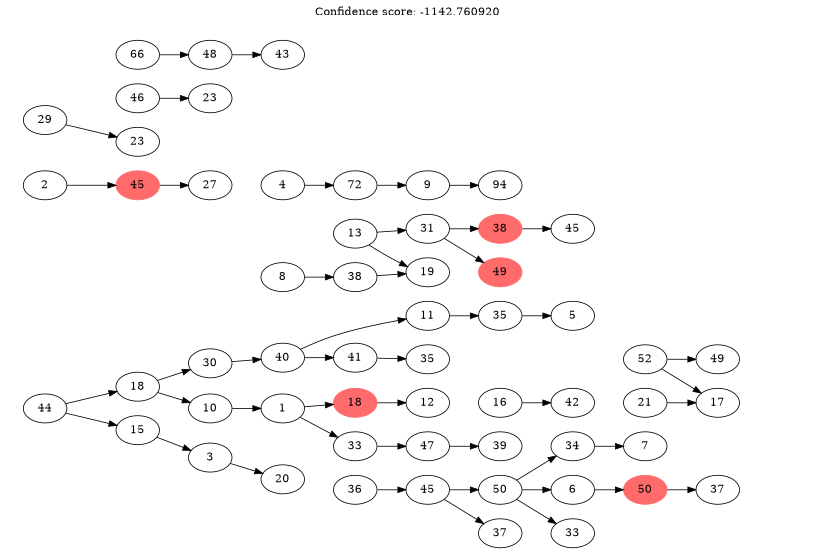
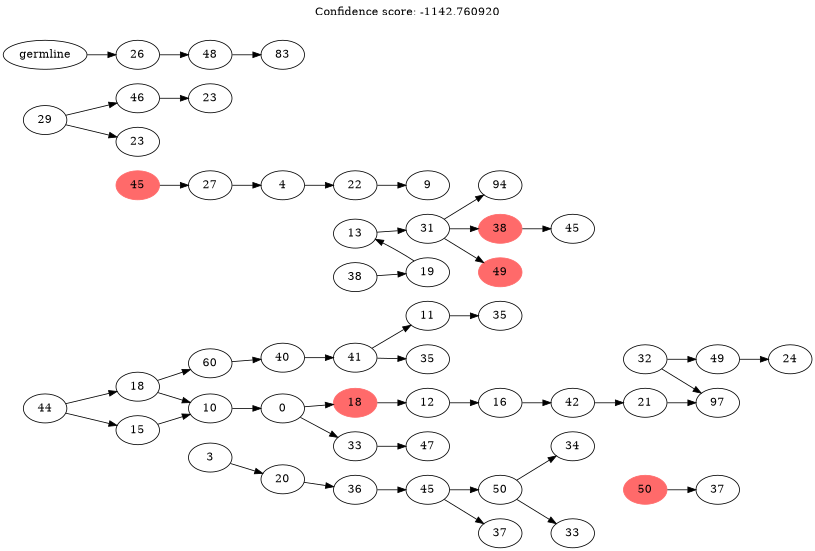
none -> (45, 55)
(138, 55) -> (138, 55)
(283, 55) -> (283, 55)
none -> (88, 110)
(45, 185) -> none
none -> (243, 185)
(355, 185) -> (355, 185)
(460, 185) -> (461, 209)
(384, 254) -> (399, 252)
(283, 277) -> none
(573, 316) -> none
(348, 332) -> (388, 339)
(645, 359) -> (645, 359)
none -> (790, 359)
(210, 363) -> (210, 363)
none -> (460, 403)
none -> (605, 403)
(718, 403) -> (718, 403)
(283, 408) -> (283, 408)
(170, 442) -> (170, 420)
(500, 446) -> none
(645, 446) -> none
none -> (315, 484)
(573, 490) -> none
